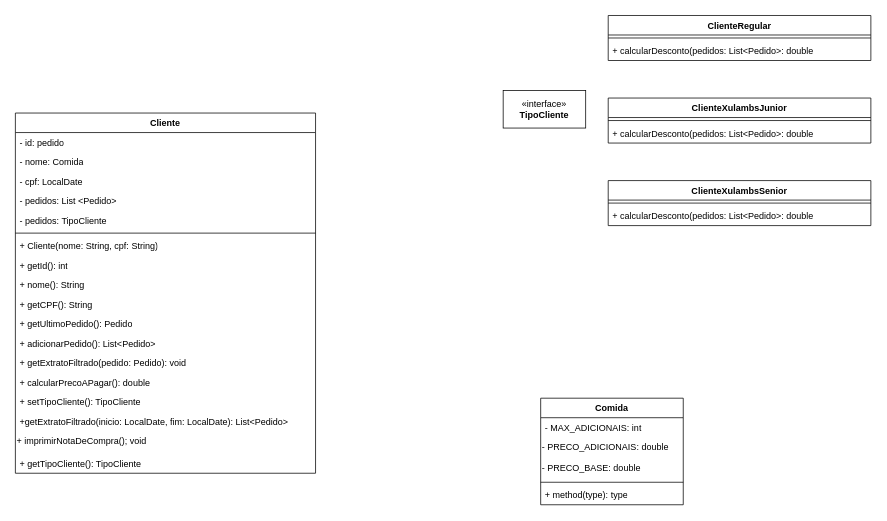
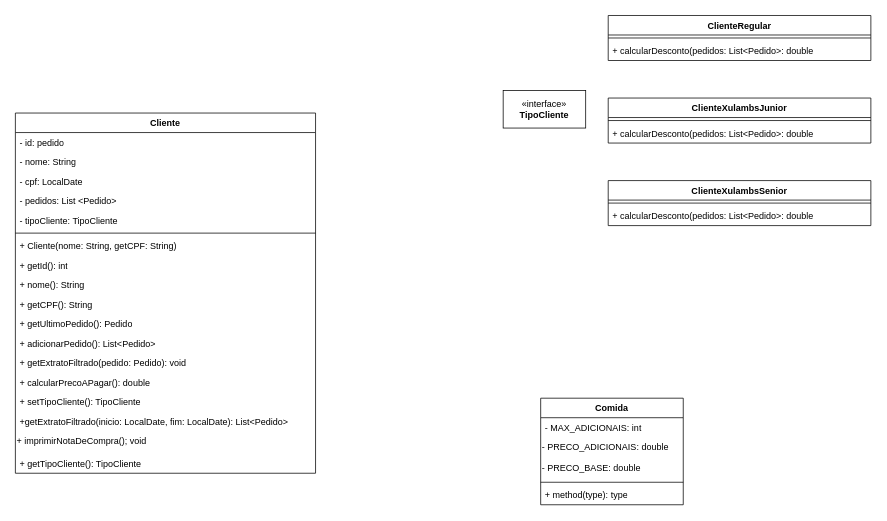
(50, 163) -> (50, 163)
(67, 221) -> (75, 221)
(98, 247) -> (105, 247)
